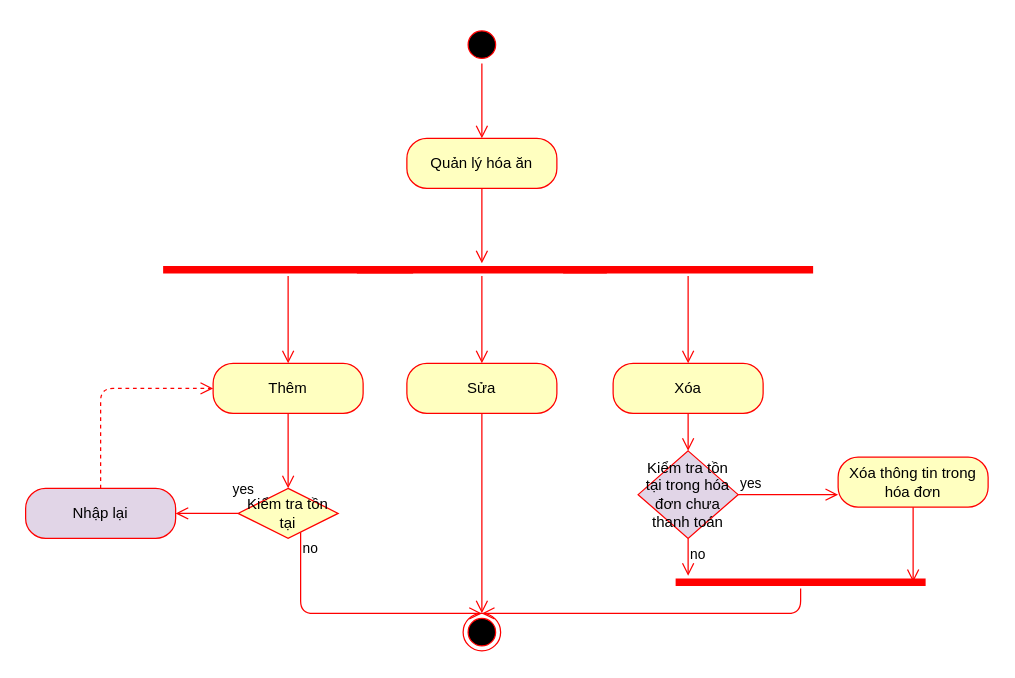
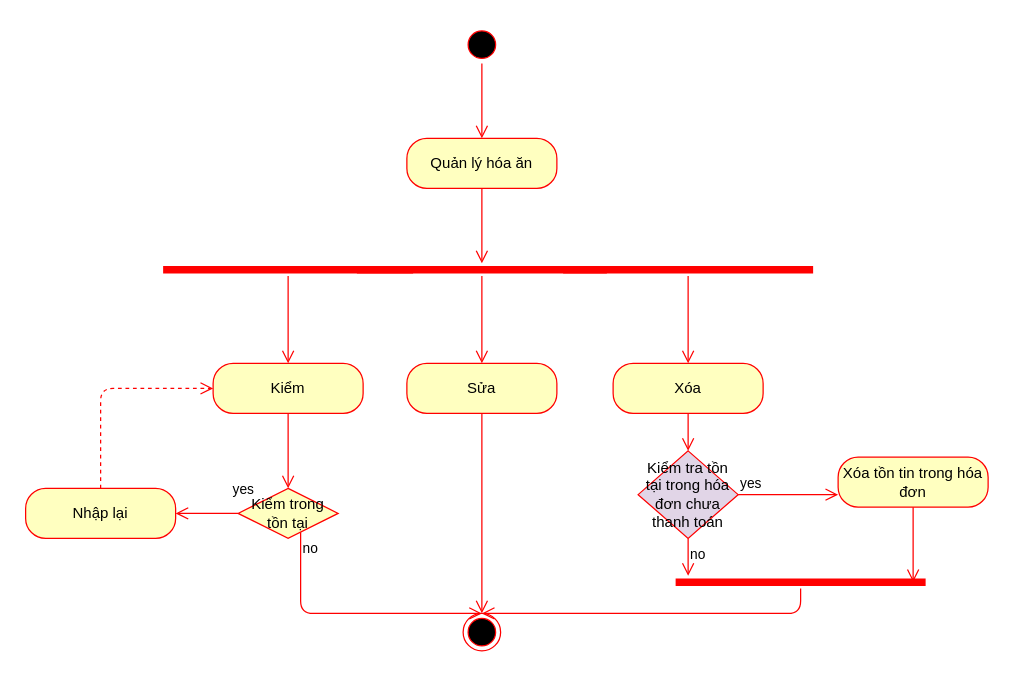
(288, 388) -> (288, 388)
(913, 482) -> (913, 482)
(101, 513) -> (101, 513)
(288, 513) -> (288, 513)
